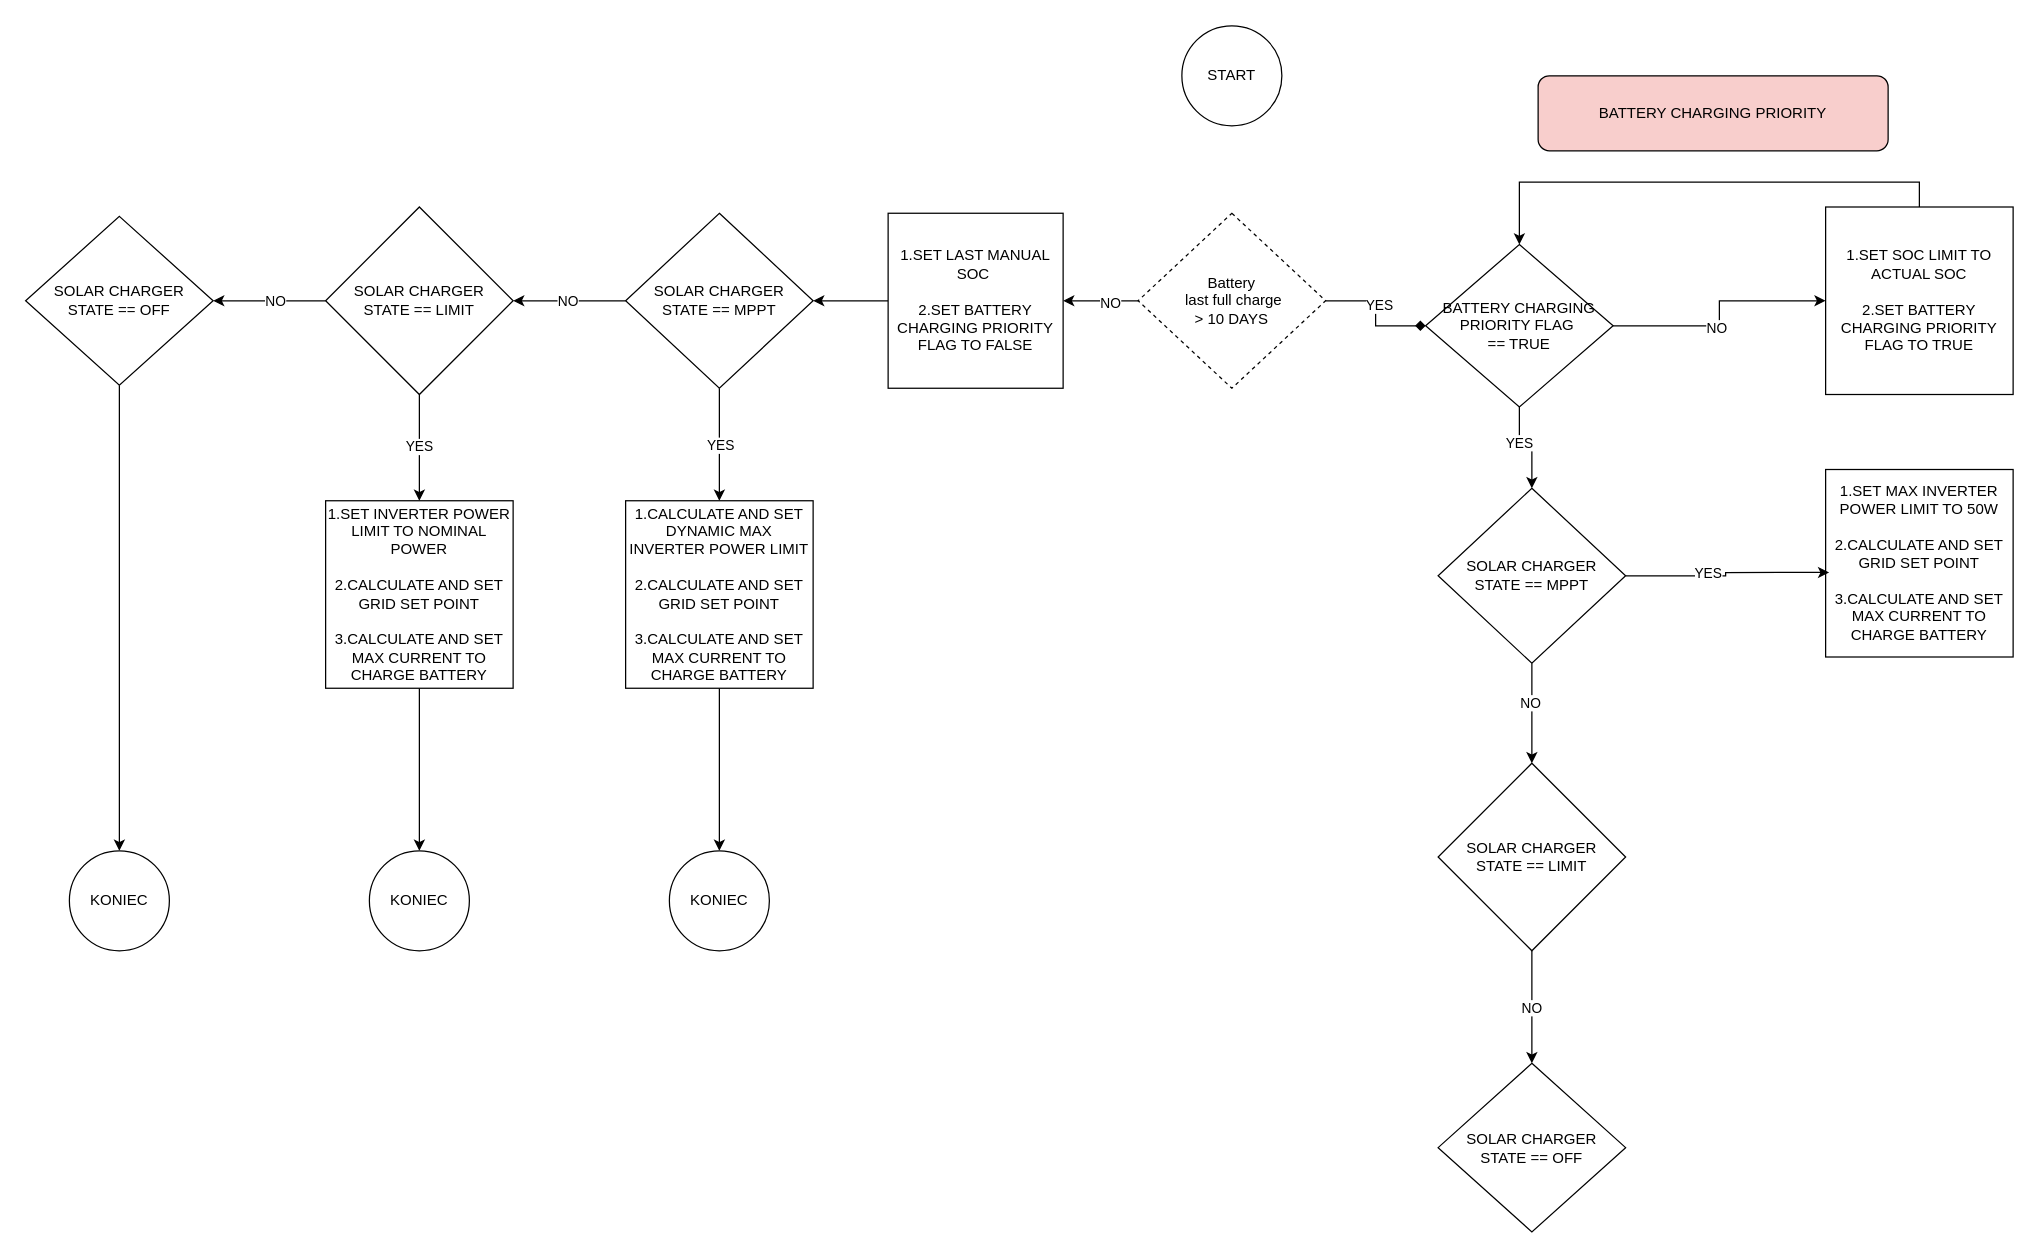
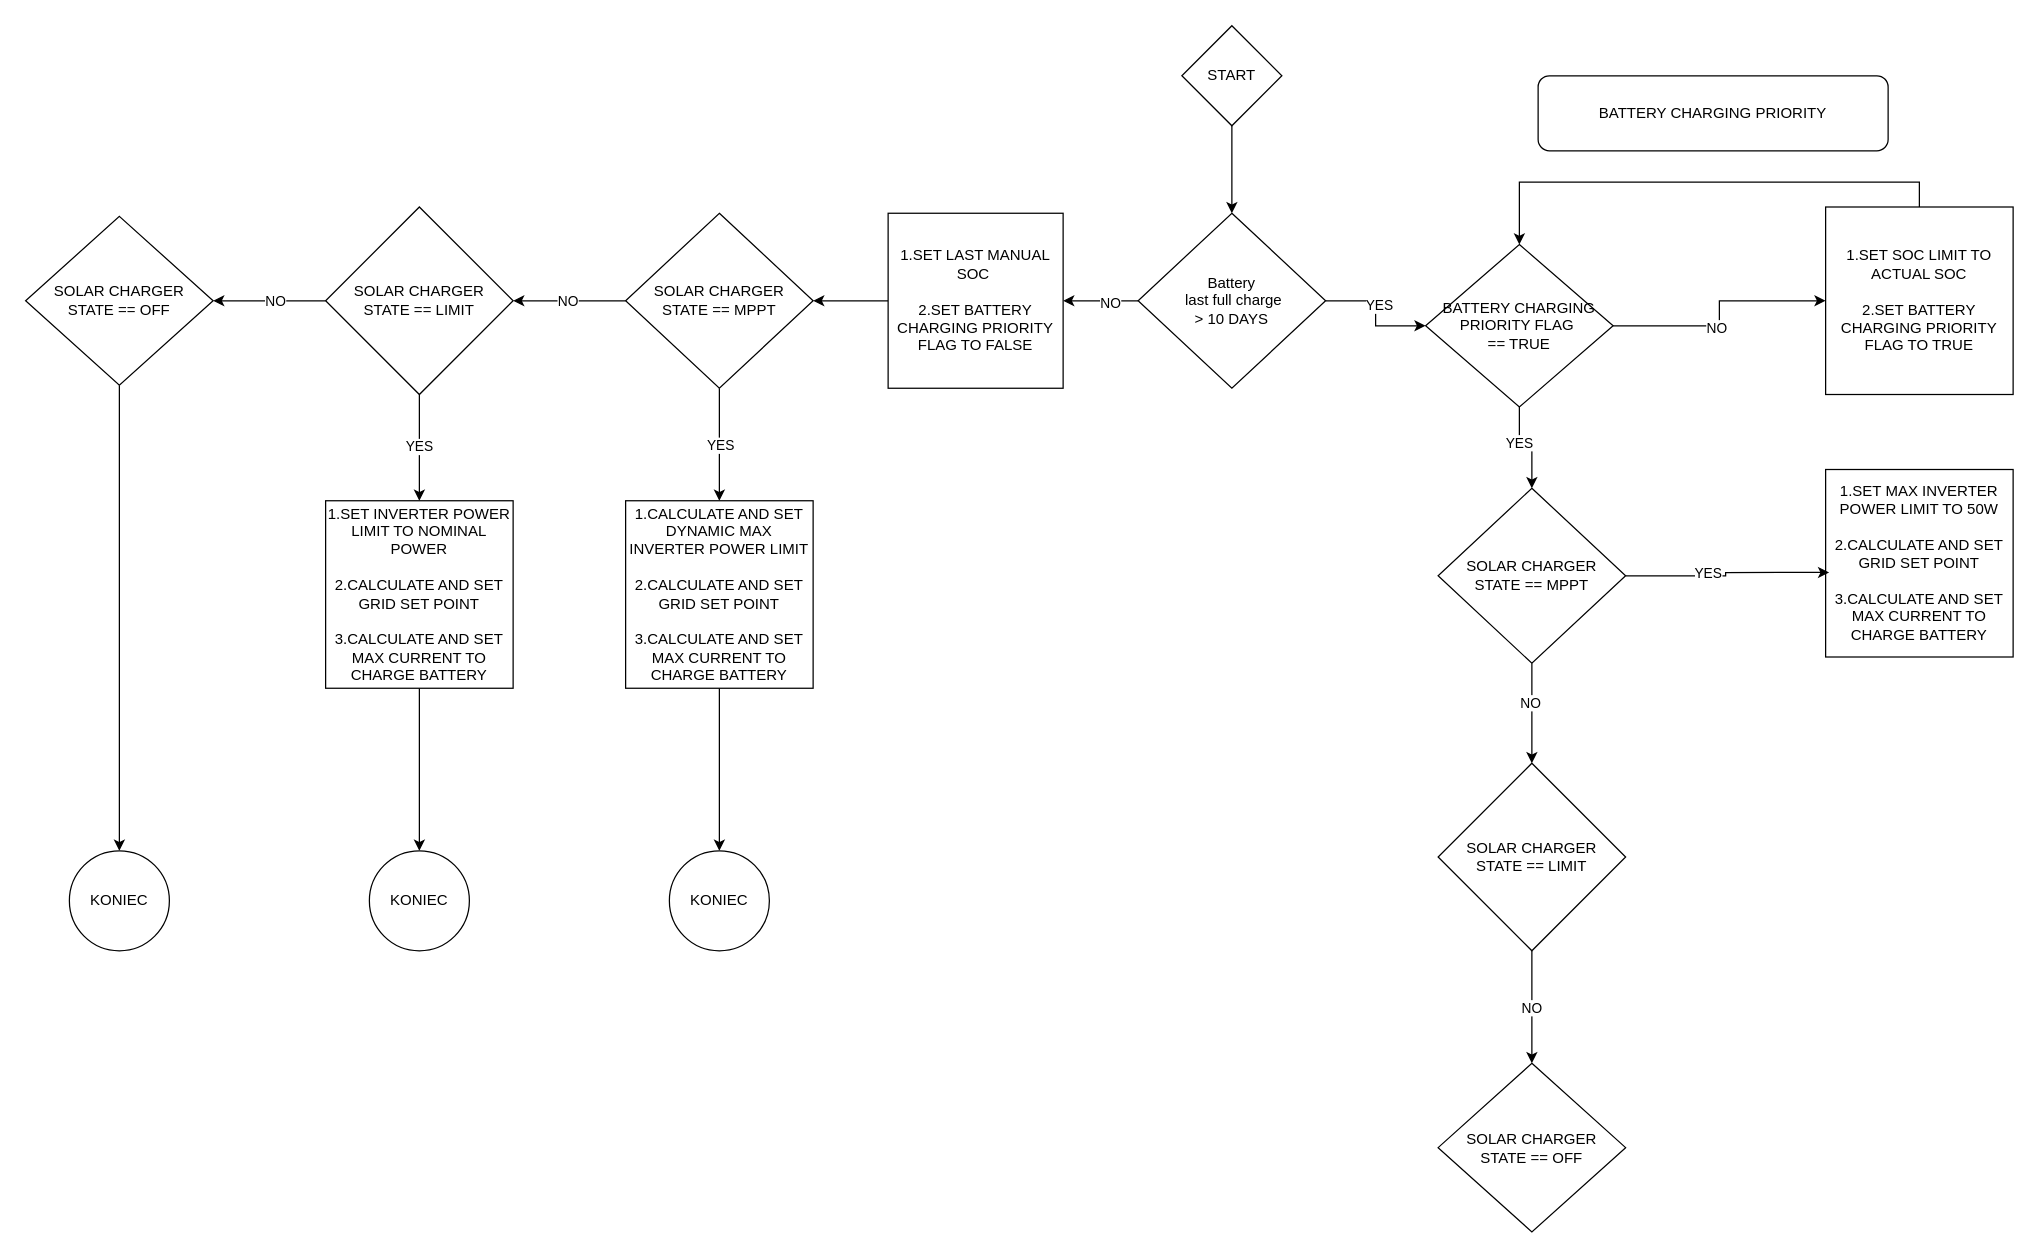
(1232, 76) -> (1232, 76)
(1713, 113) -> (1713, 113)
none -> (1232, 165)
(1232, 301) -> (1232, 301)
(1415, 326) -> (1416, 326)
